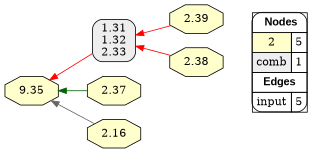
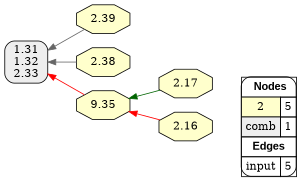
(157, 29) -> (69, 38)
(157, 52) -> (66, 62)
(74, 65) -> (69, 86)
(114, 91) -> (186, 84)
(76, 114) -> (148, 117)
